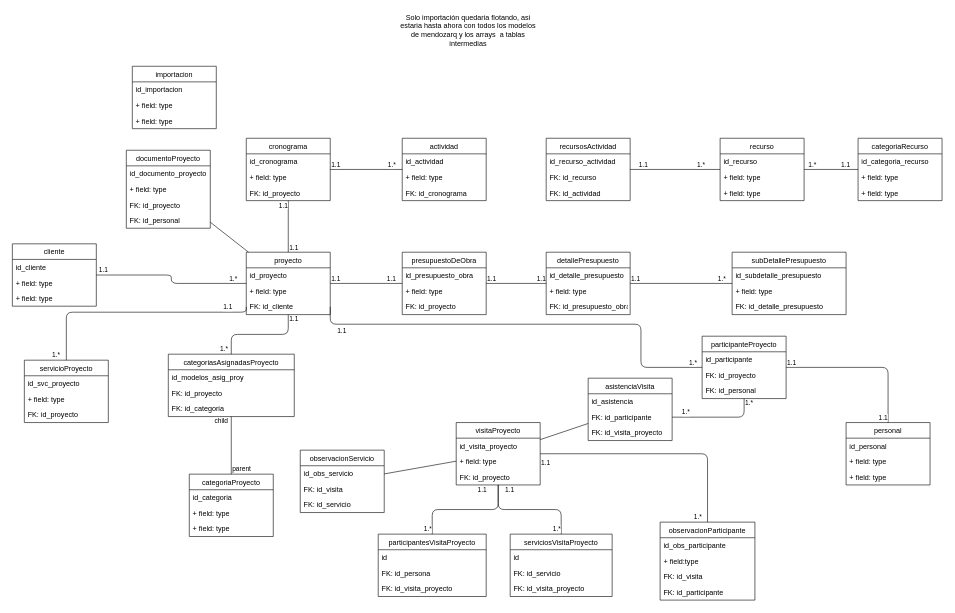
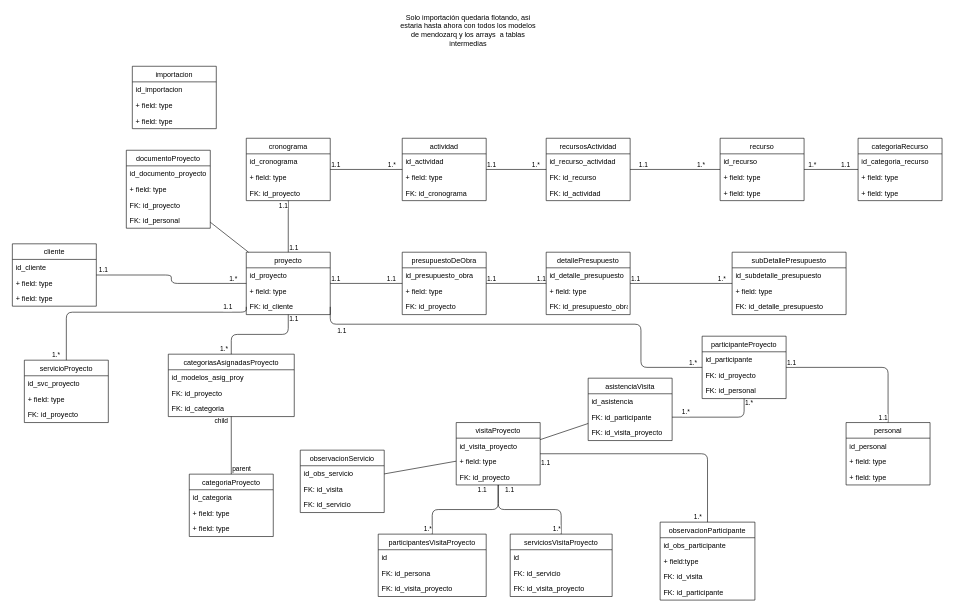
none -> (516, 170)
